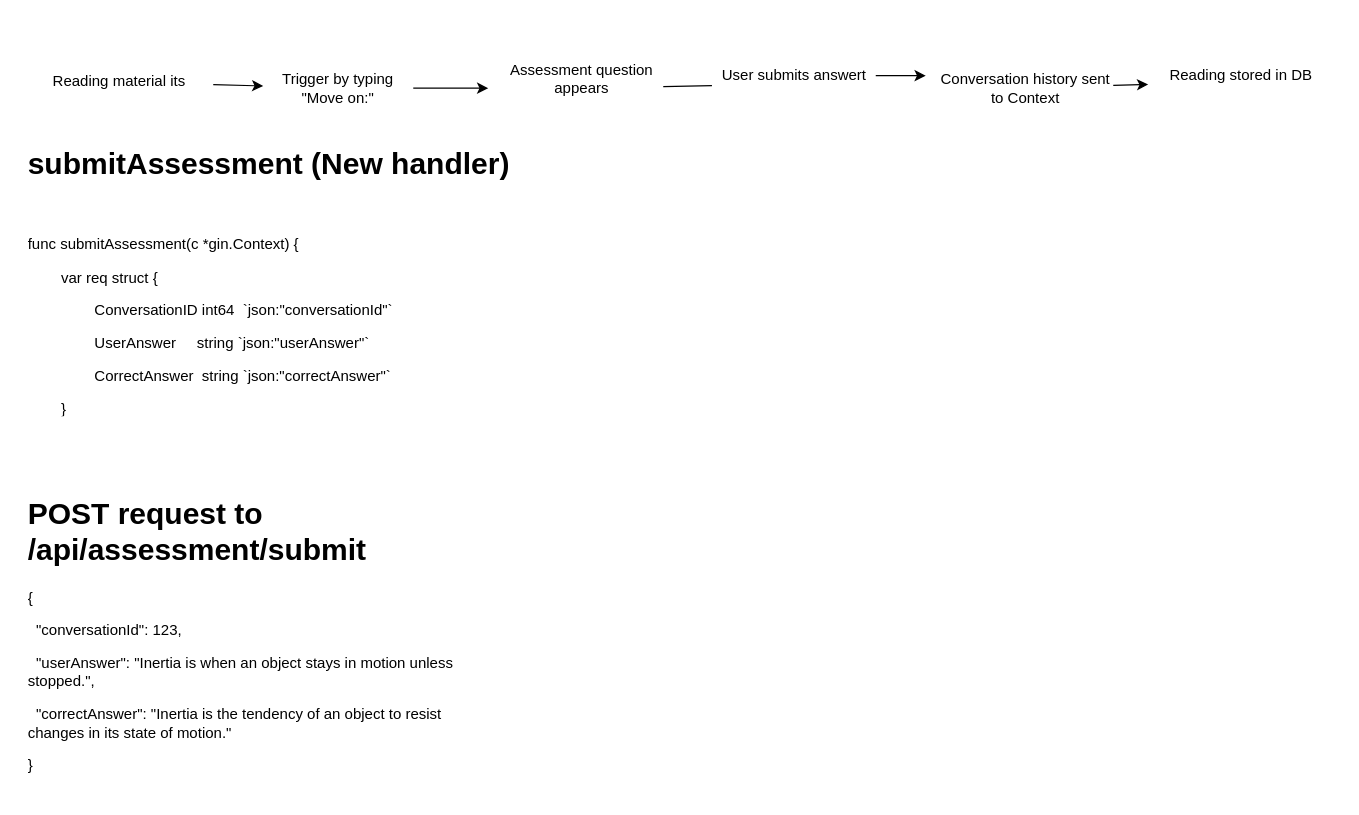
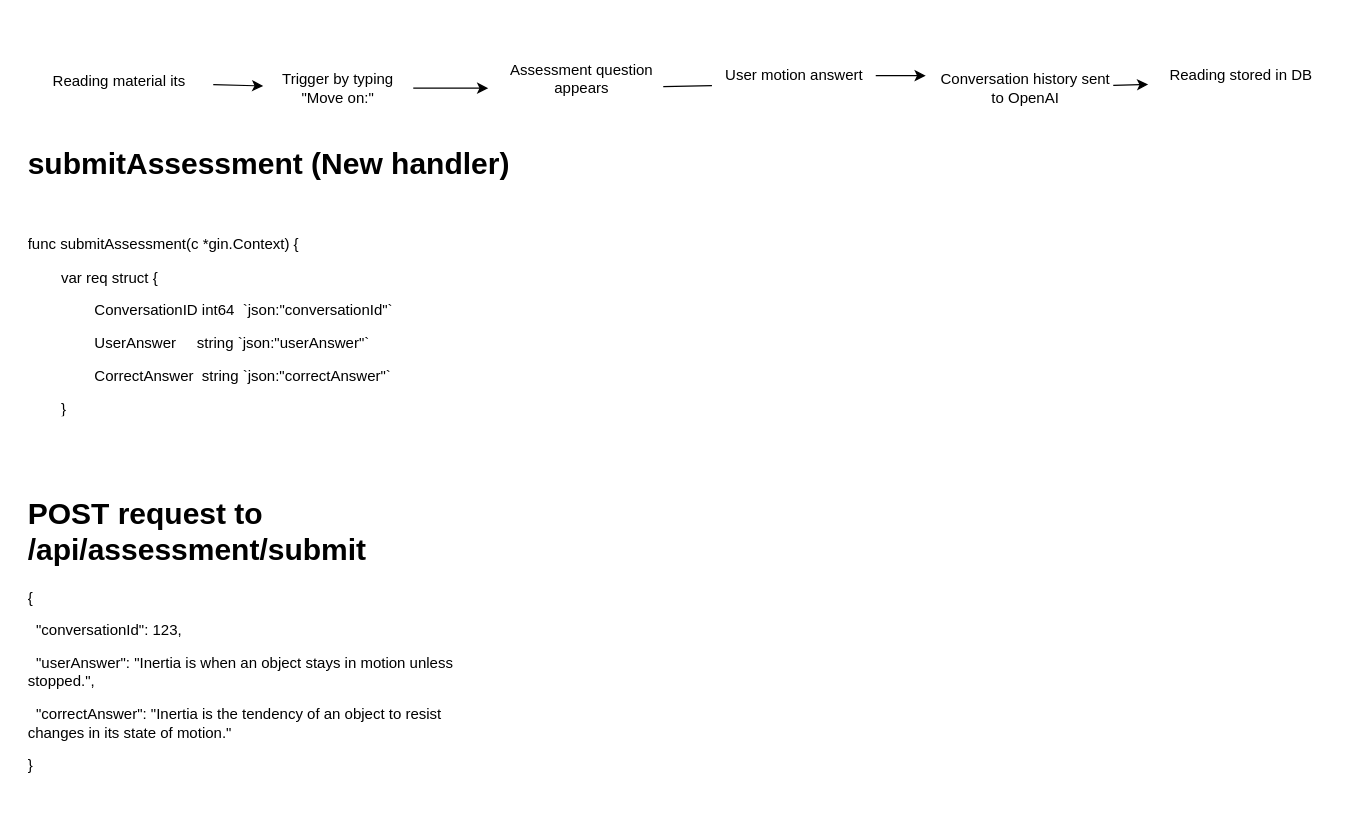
(794, 76) -> (794, 76)
(1026, 88) -> (1026, 88)
